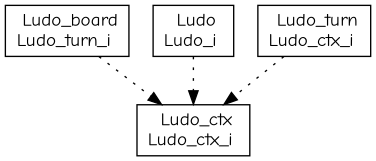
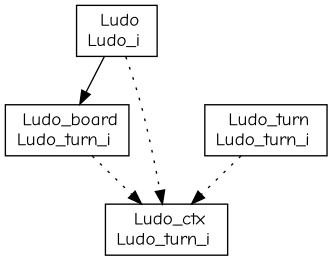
(314, 31) -> (266, 130)
none -> (95, 74)
(193, 130) -> (167, 230)
